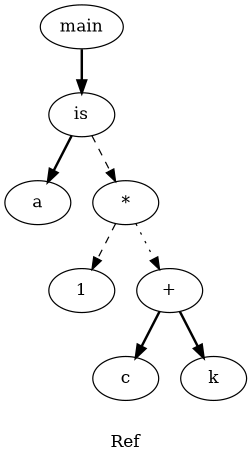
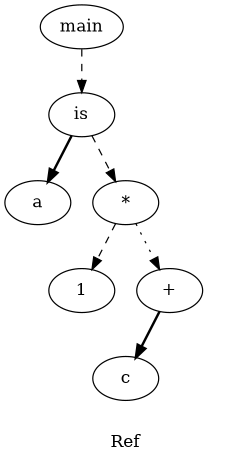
(82, 65) -> (82, 65)
(214, 378) -> none
